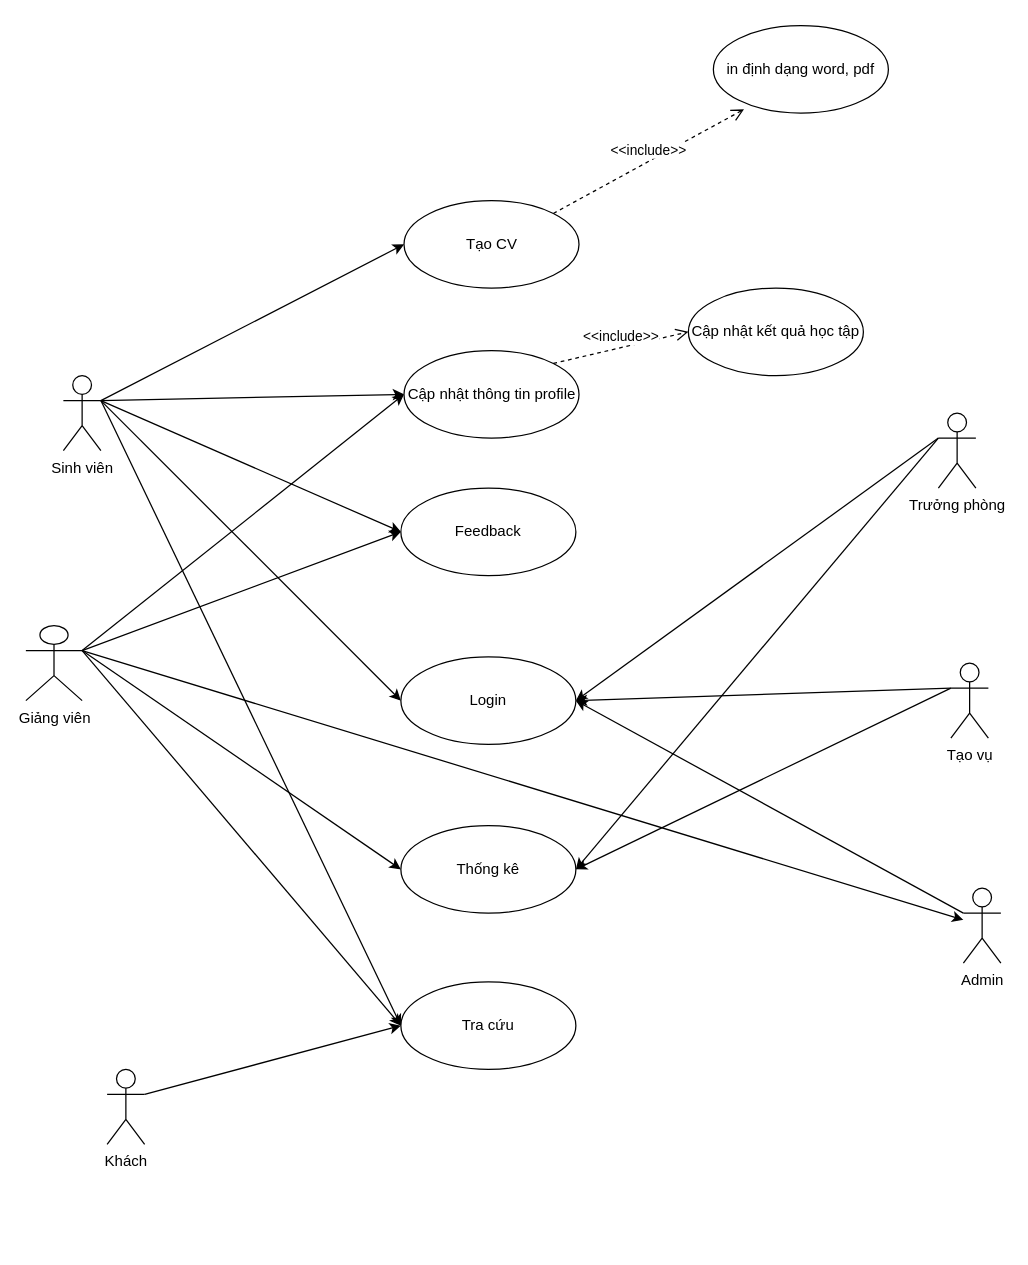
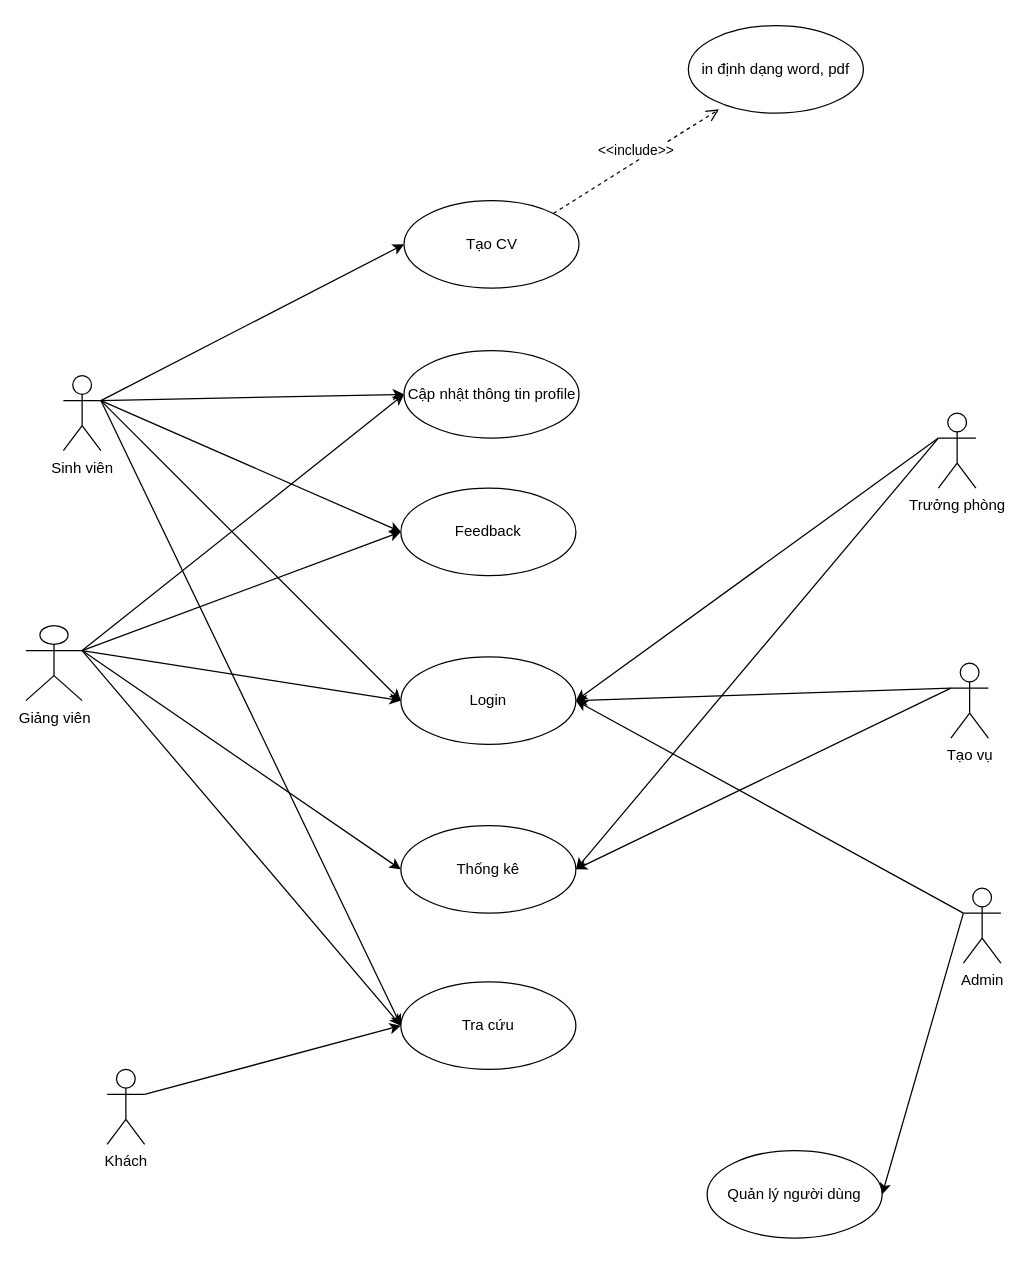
(801, 69) -> (776, 69)
(776, 332) -> none
(591, 355) -> none
(601, 809) -> (239, 675)
none -> (923, 1051)
none -> (794, 1194)
